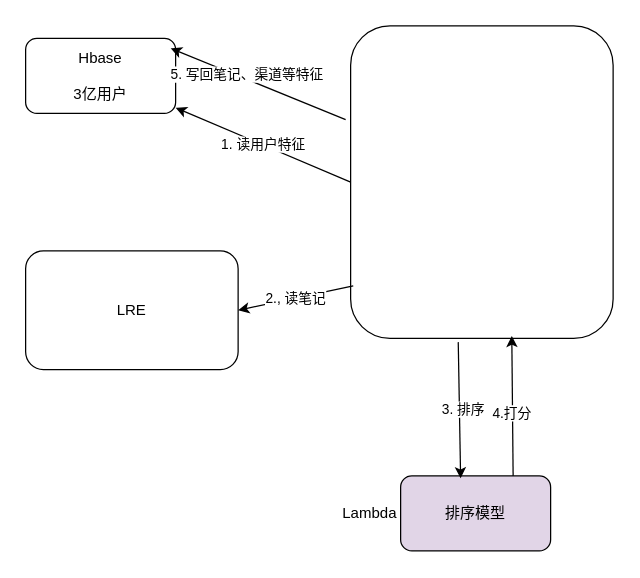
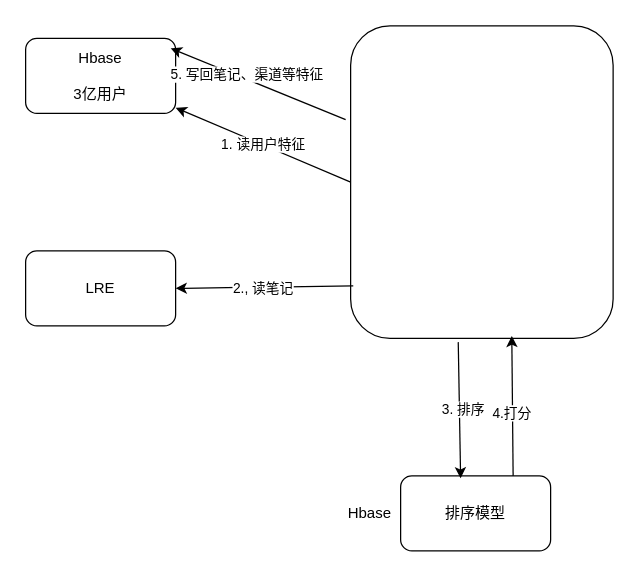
(132, 310) -> (101, 288)
(370, 513) -> (370, 513)
(476, 513) -> (476, 513)
